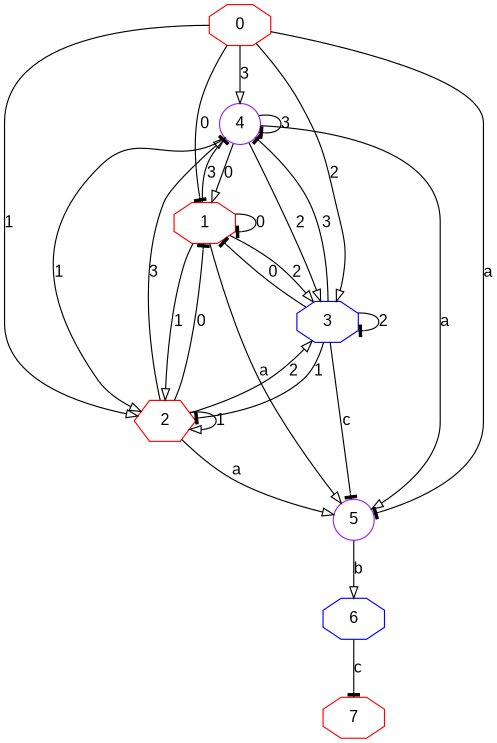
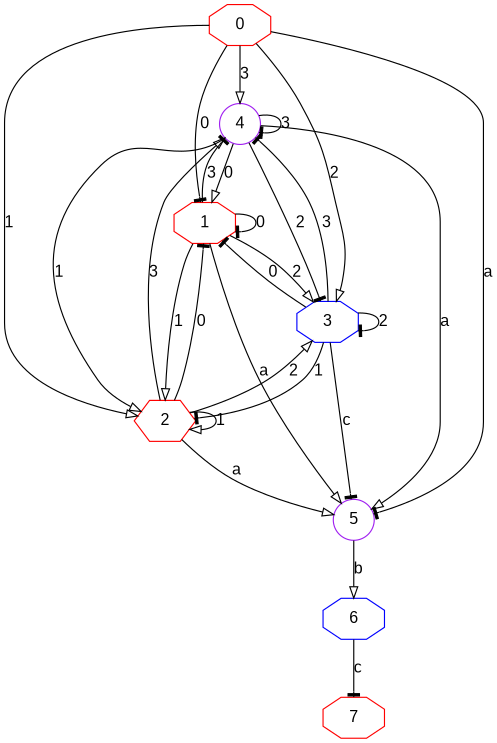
(284, 216) -> (286, 219)
